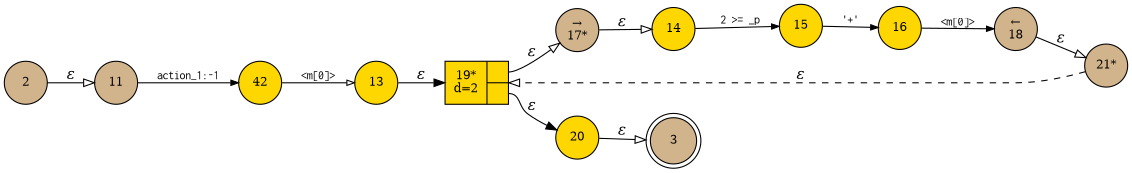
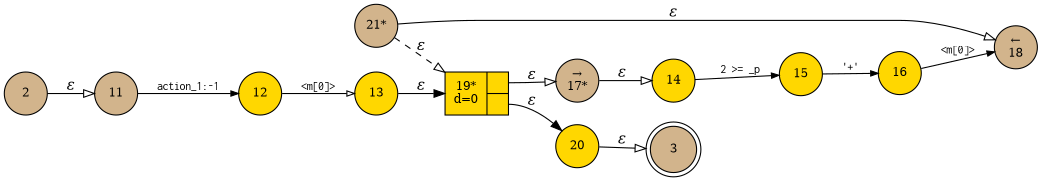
(1056, 45) -> (692, 20)
(260, 83) -> (260, 94)
(466, 89) -> (466, 99)
